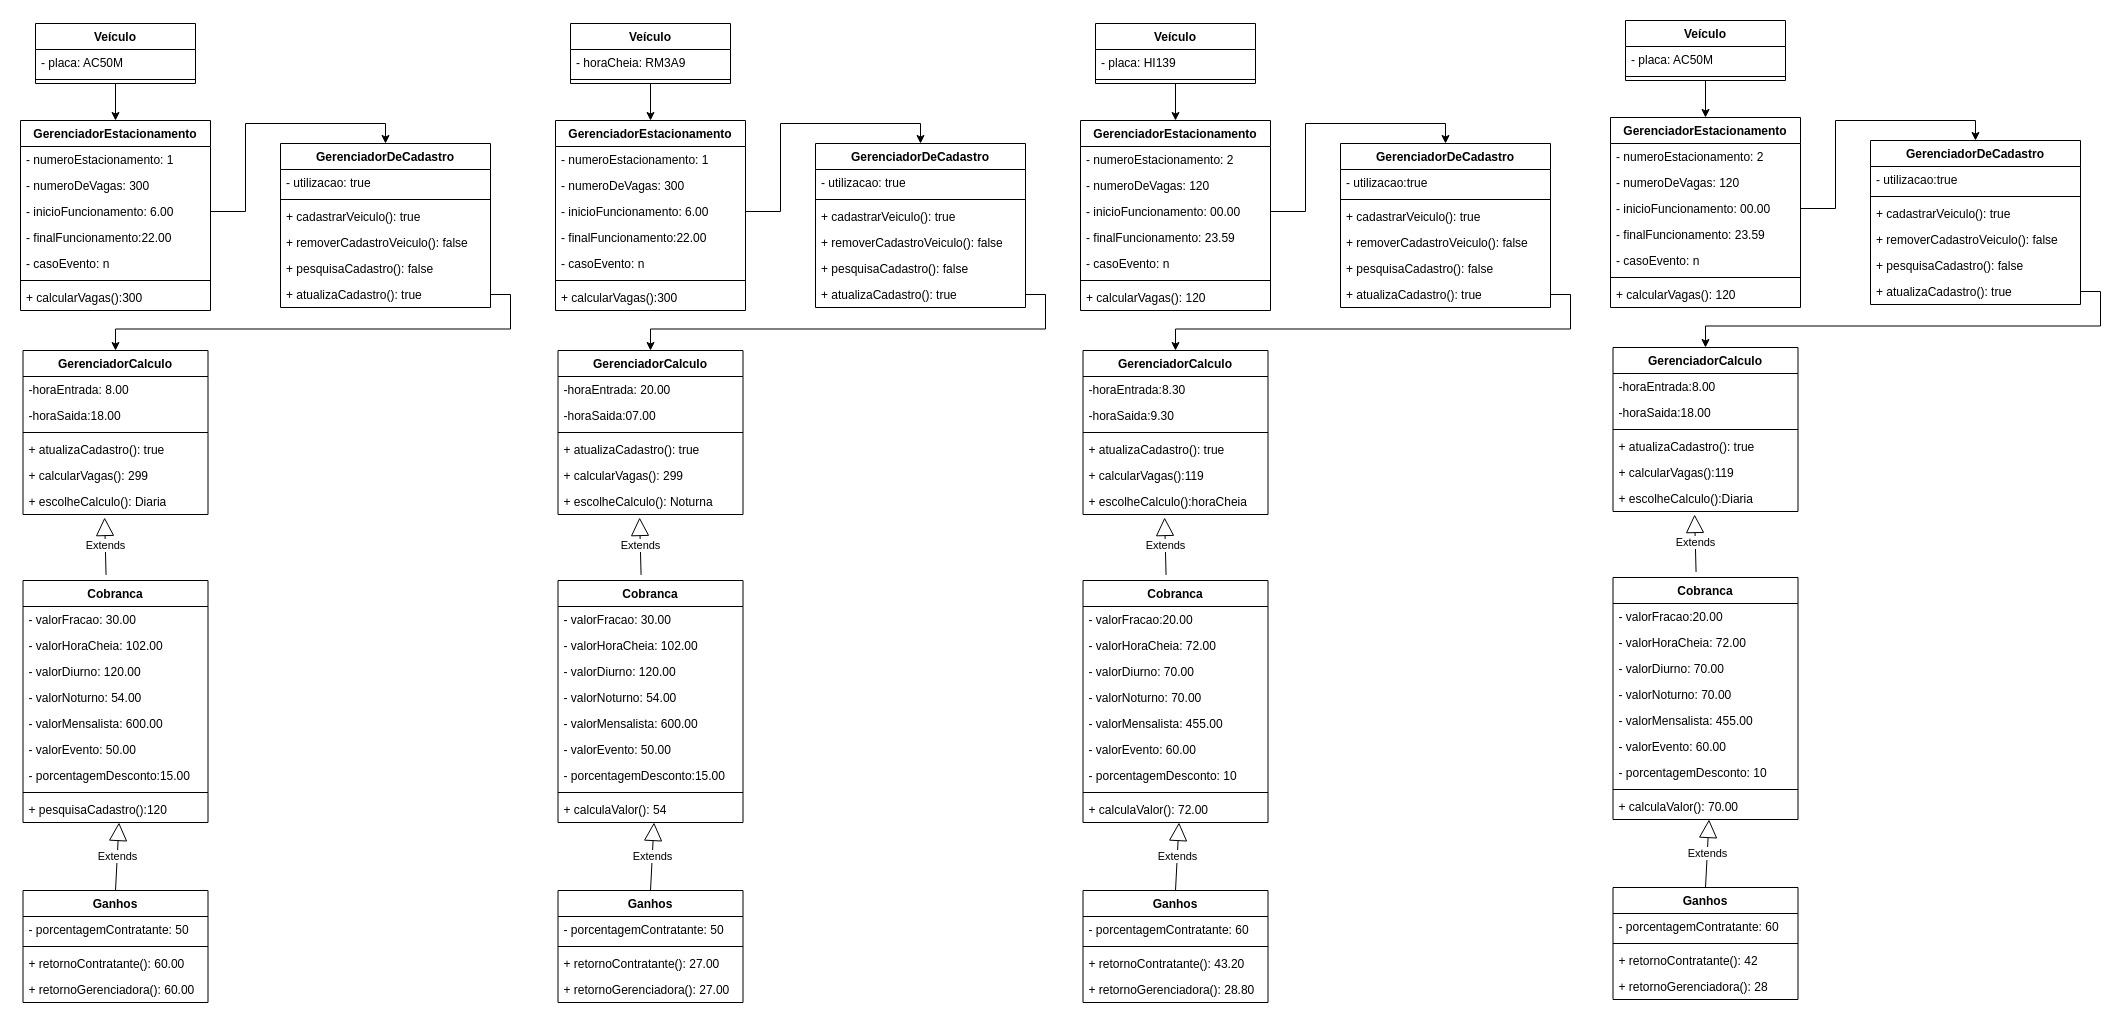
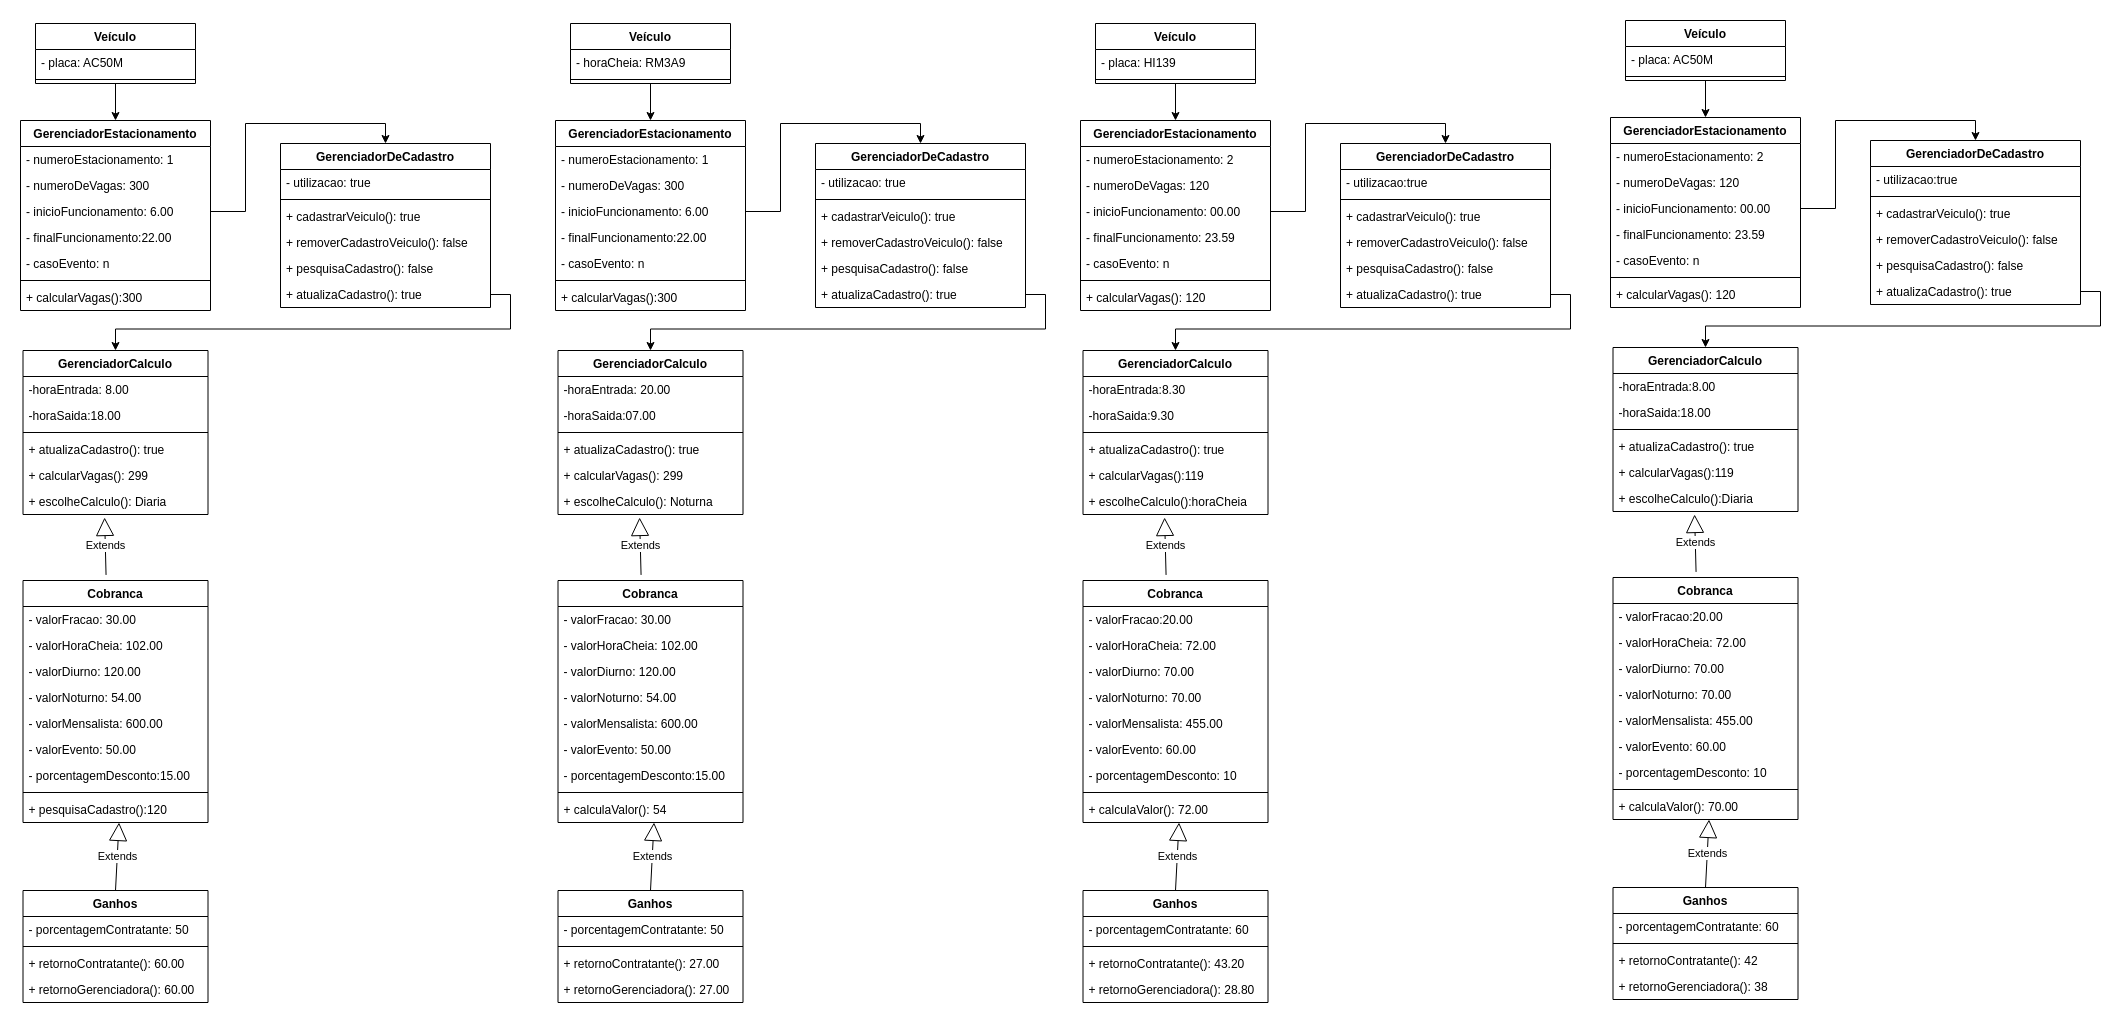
(1703, 987) -> (1703, 987)
